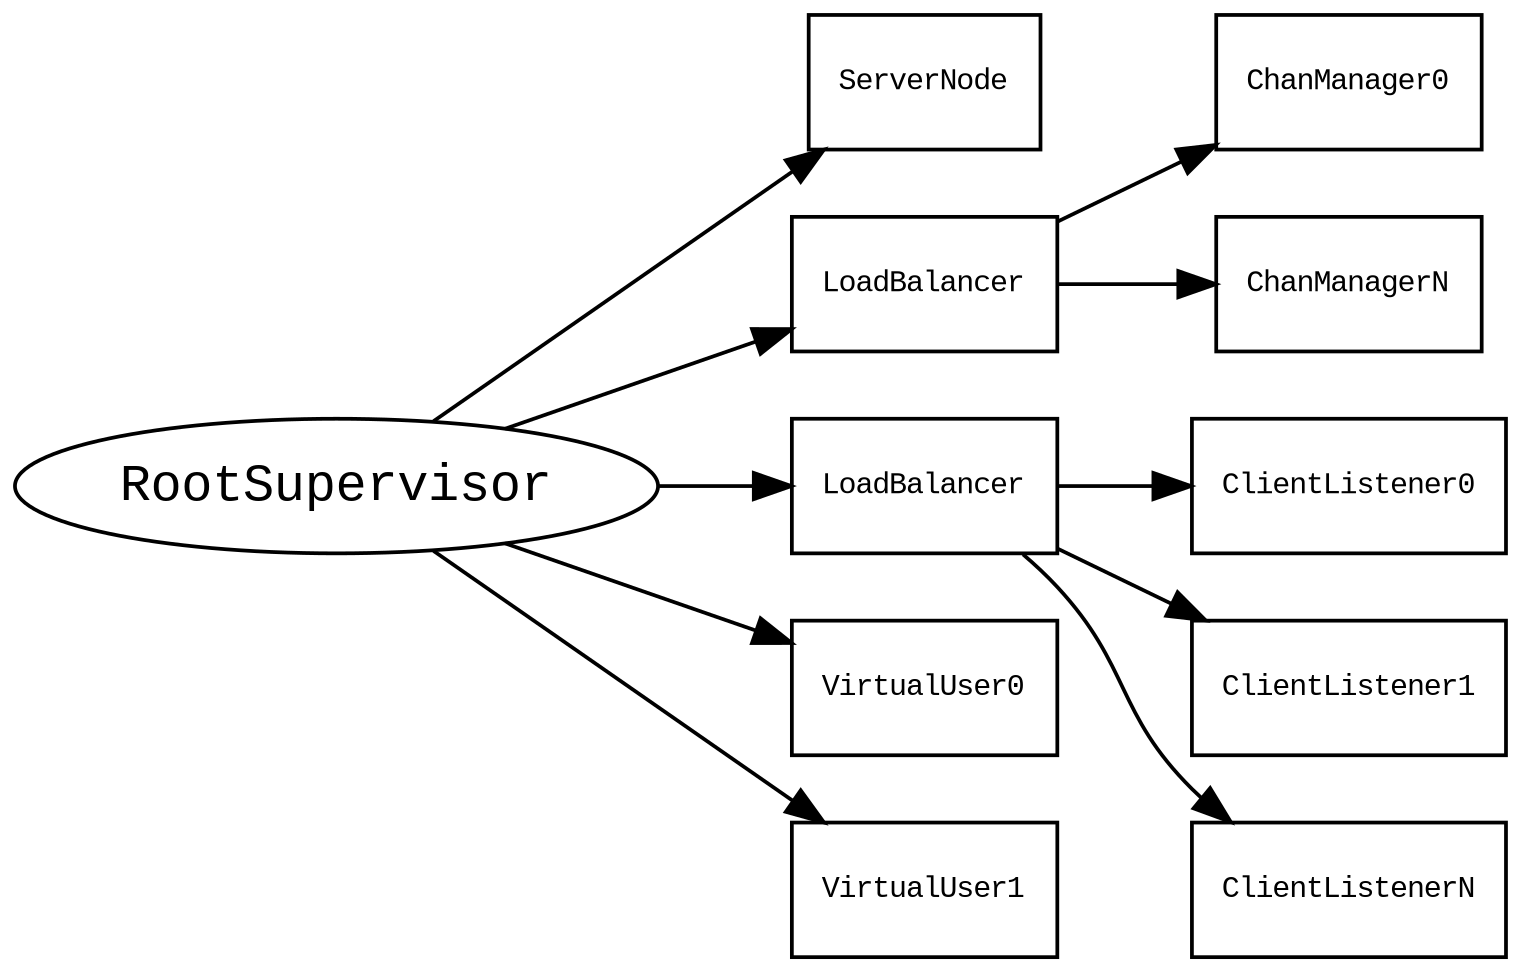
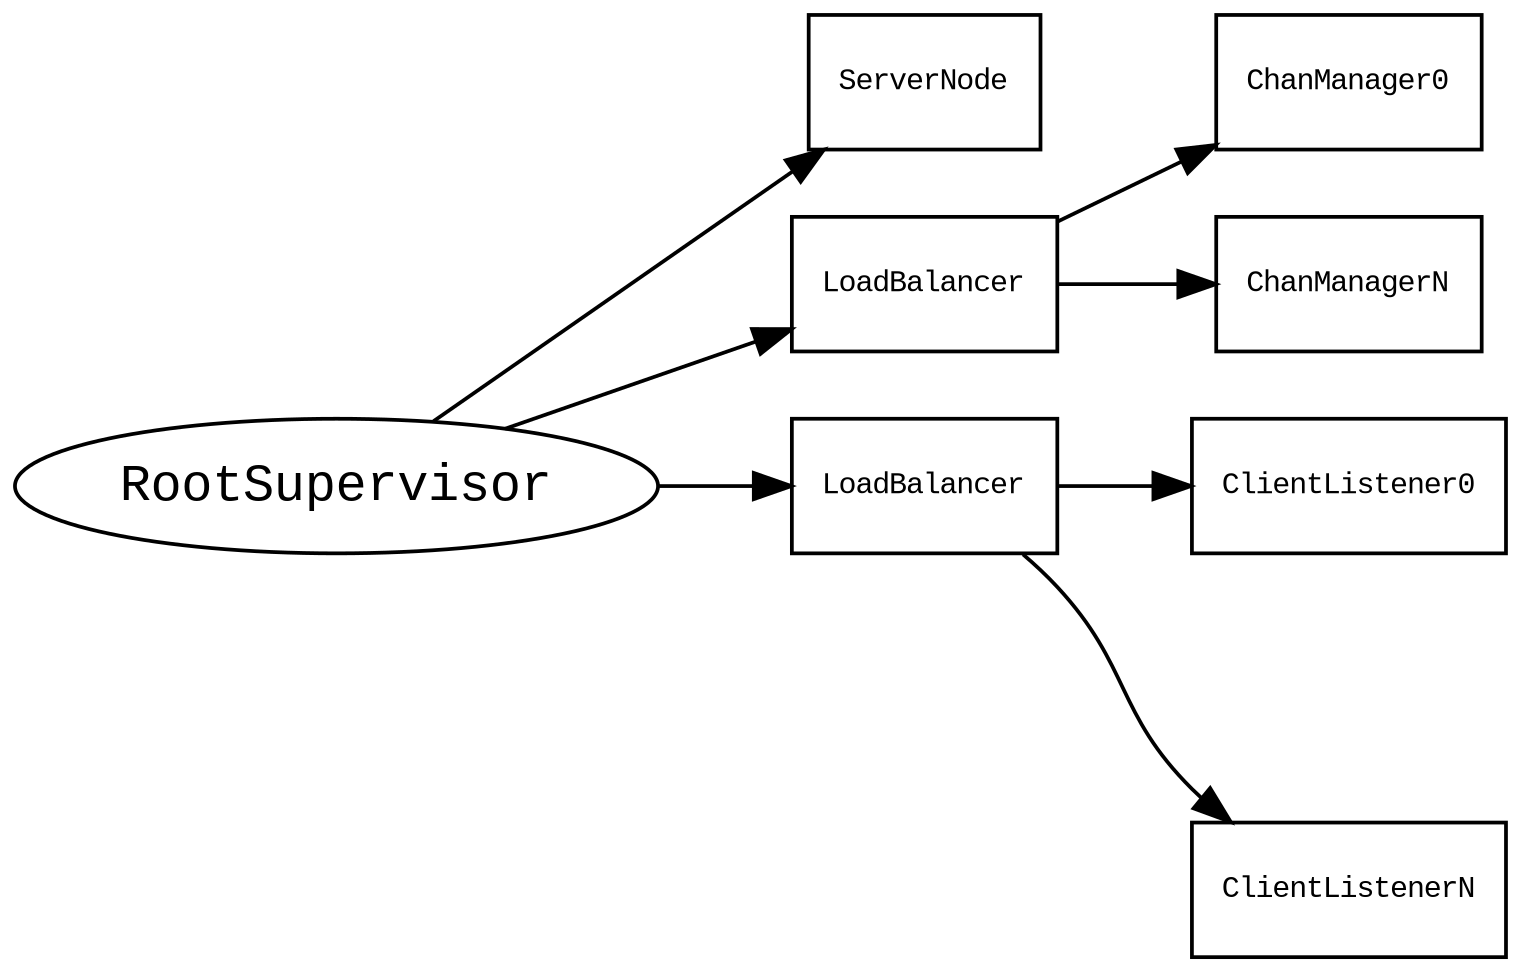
(925, 688) -> none
(1349, 688) -> none
(925, 890) -> none
